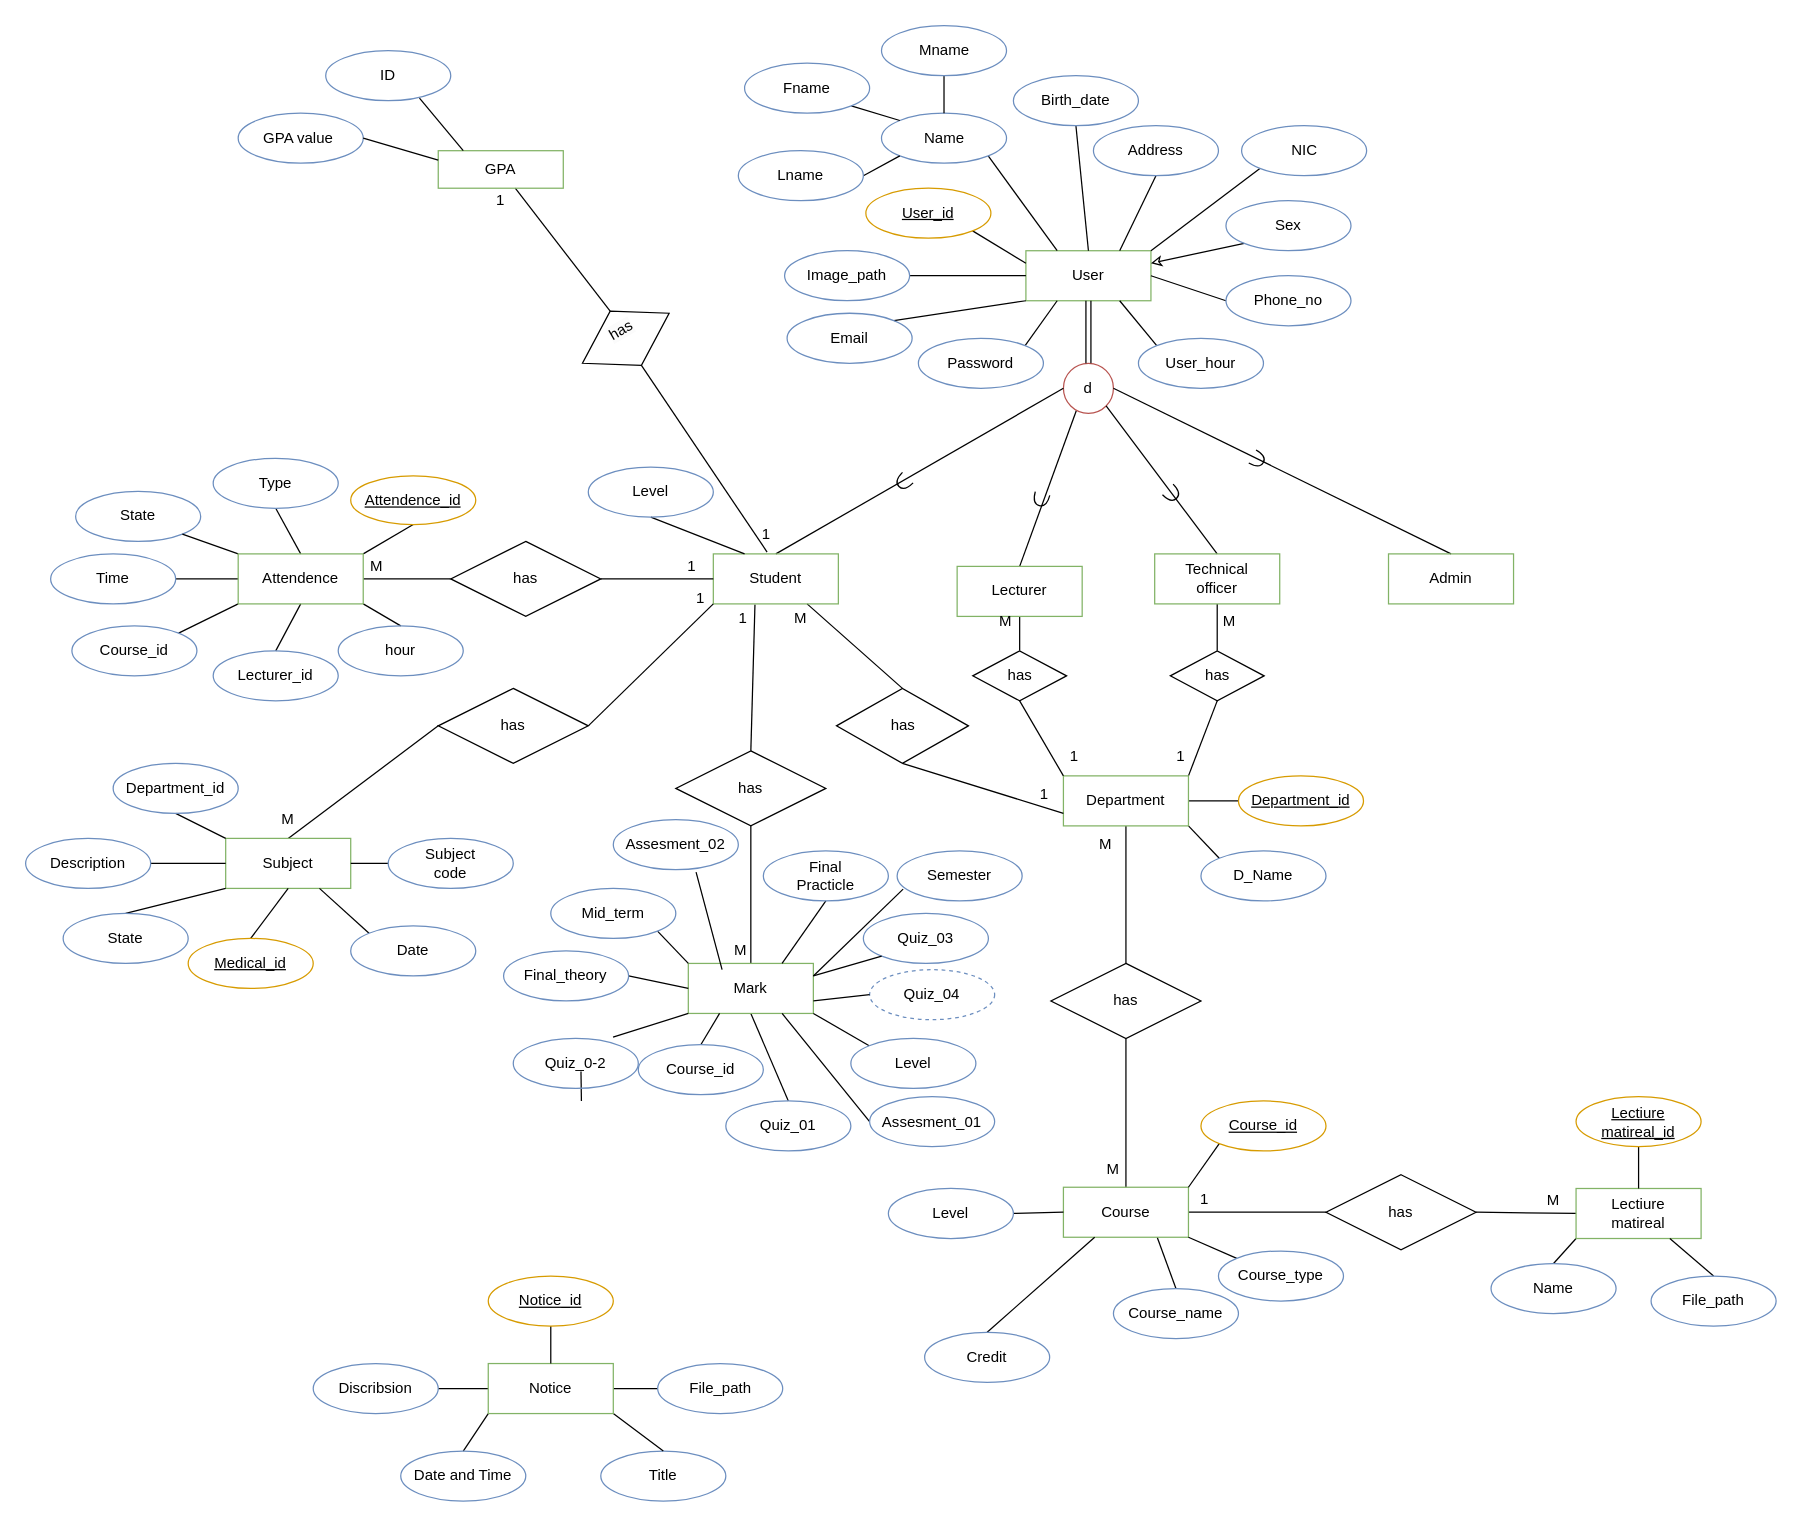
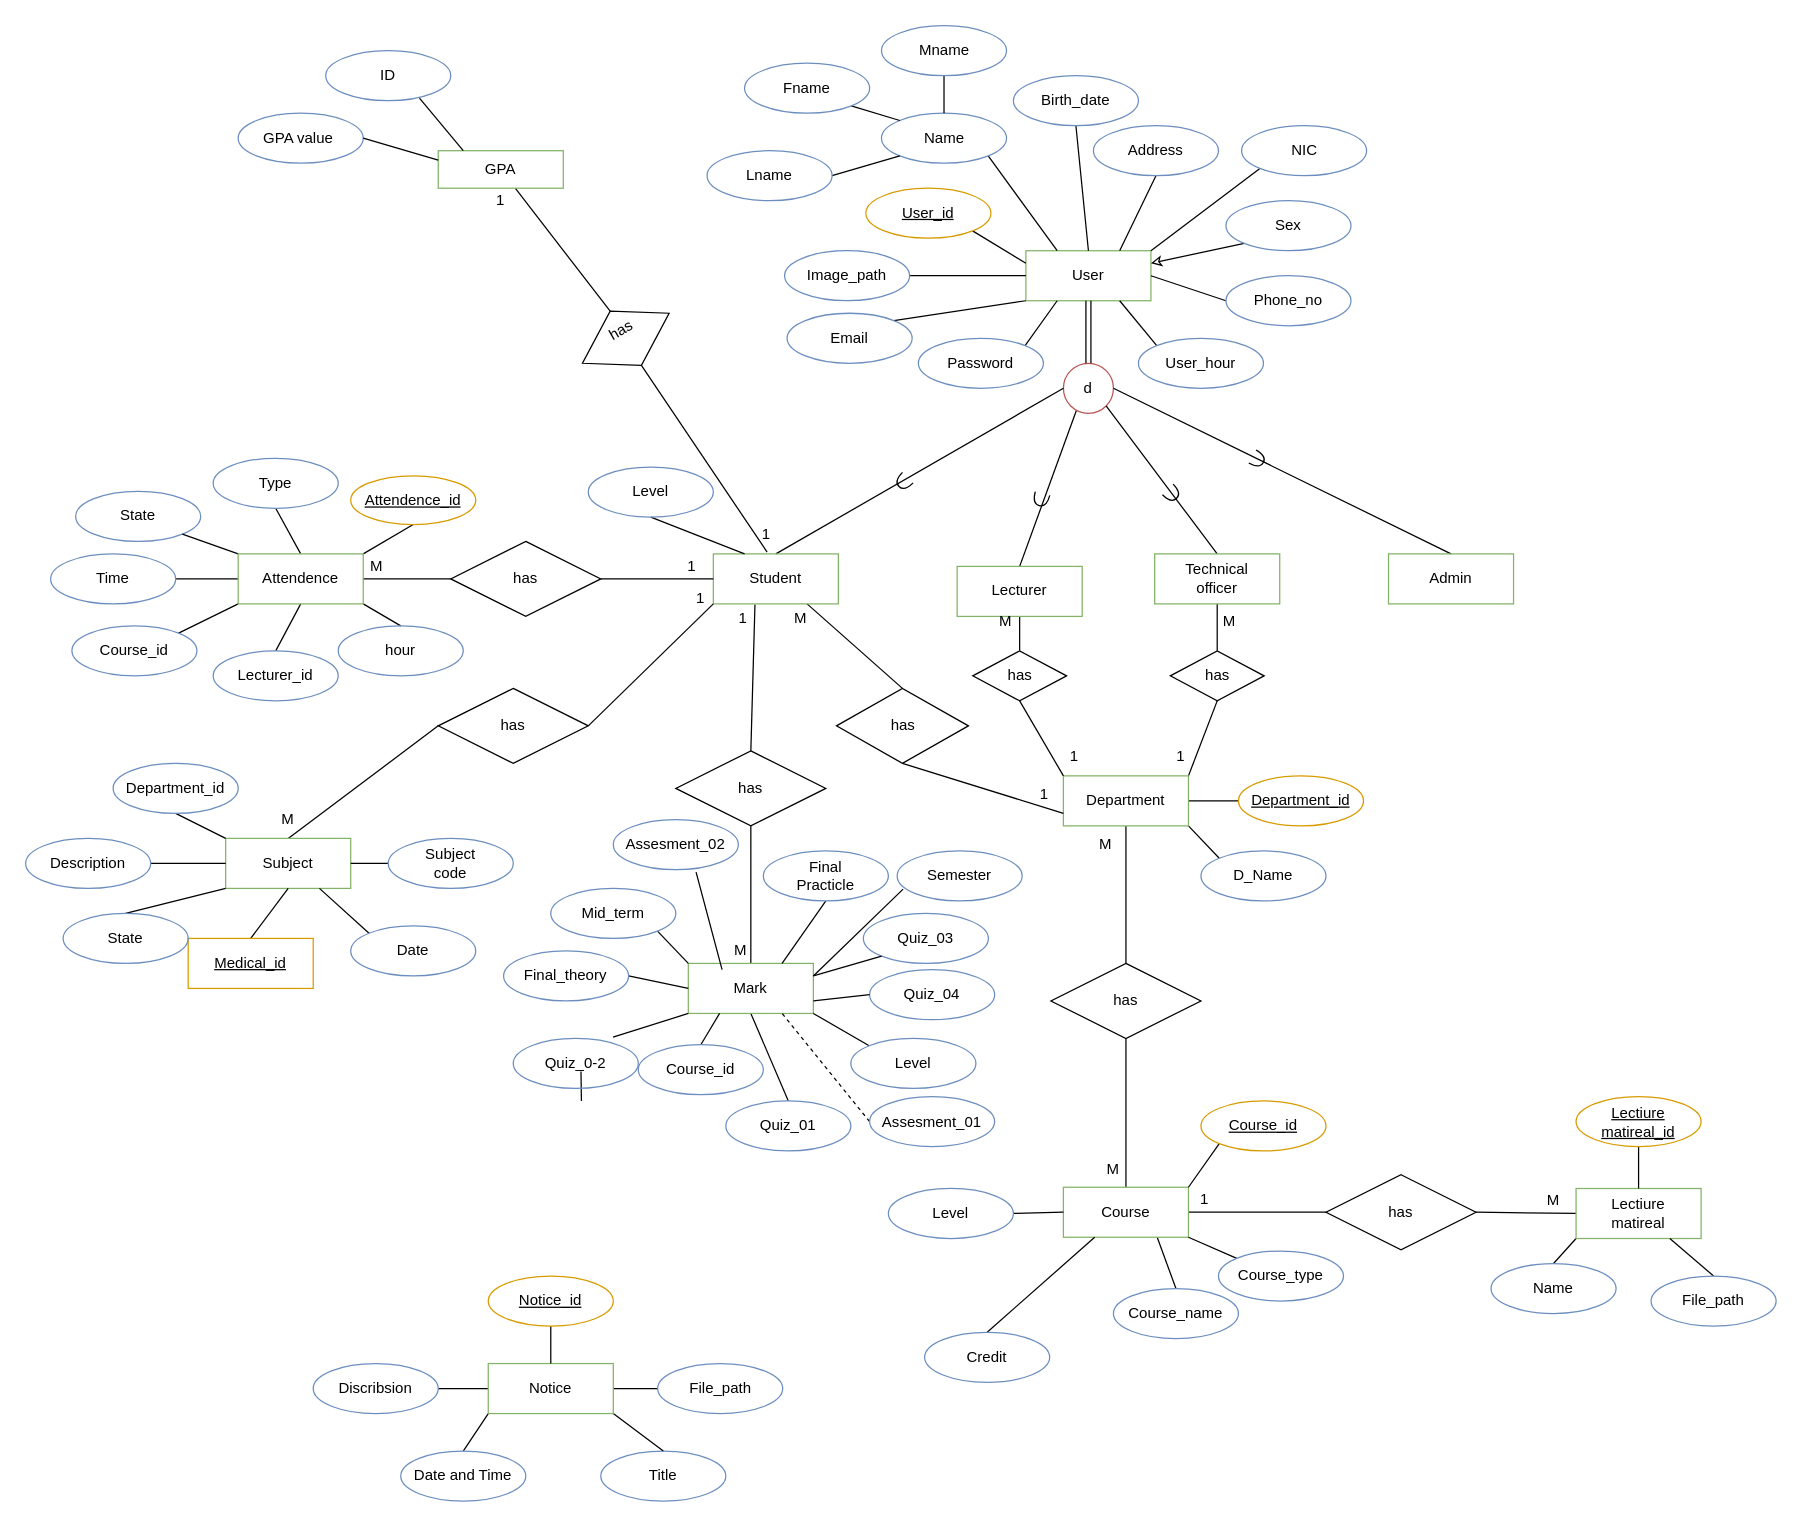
(801, 176) -> (769, 176)
(251, 963) -> (251, 963)
(932, 994) -> (932, 994)
(826, 1068) -> (826, 1068)
